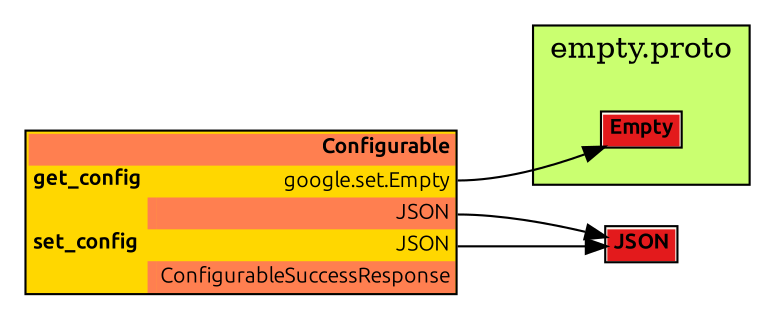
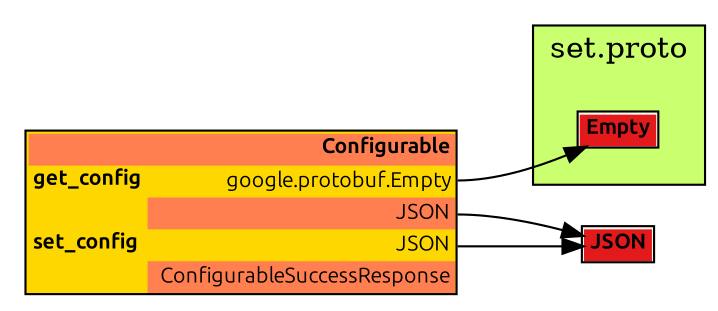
(641, 50) -> (619, 50)
(367, 181) -> (339, 181)
